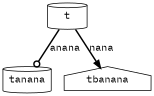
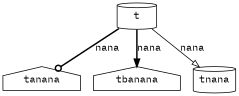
(65, 48) -> (108, 48)
(27, 80) -> (42, 80)
none -> (214, 80)
